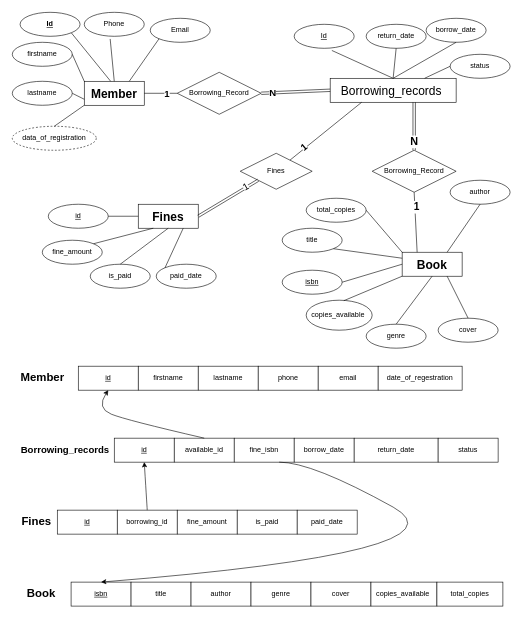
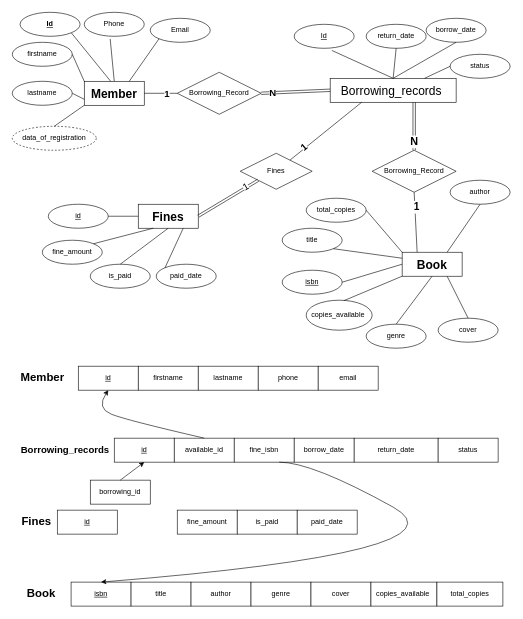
(420, 378) -> none
(147, 522) -> (120, 492)
